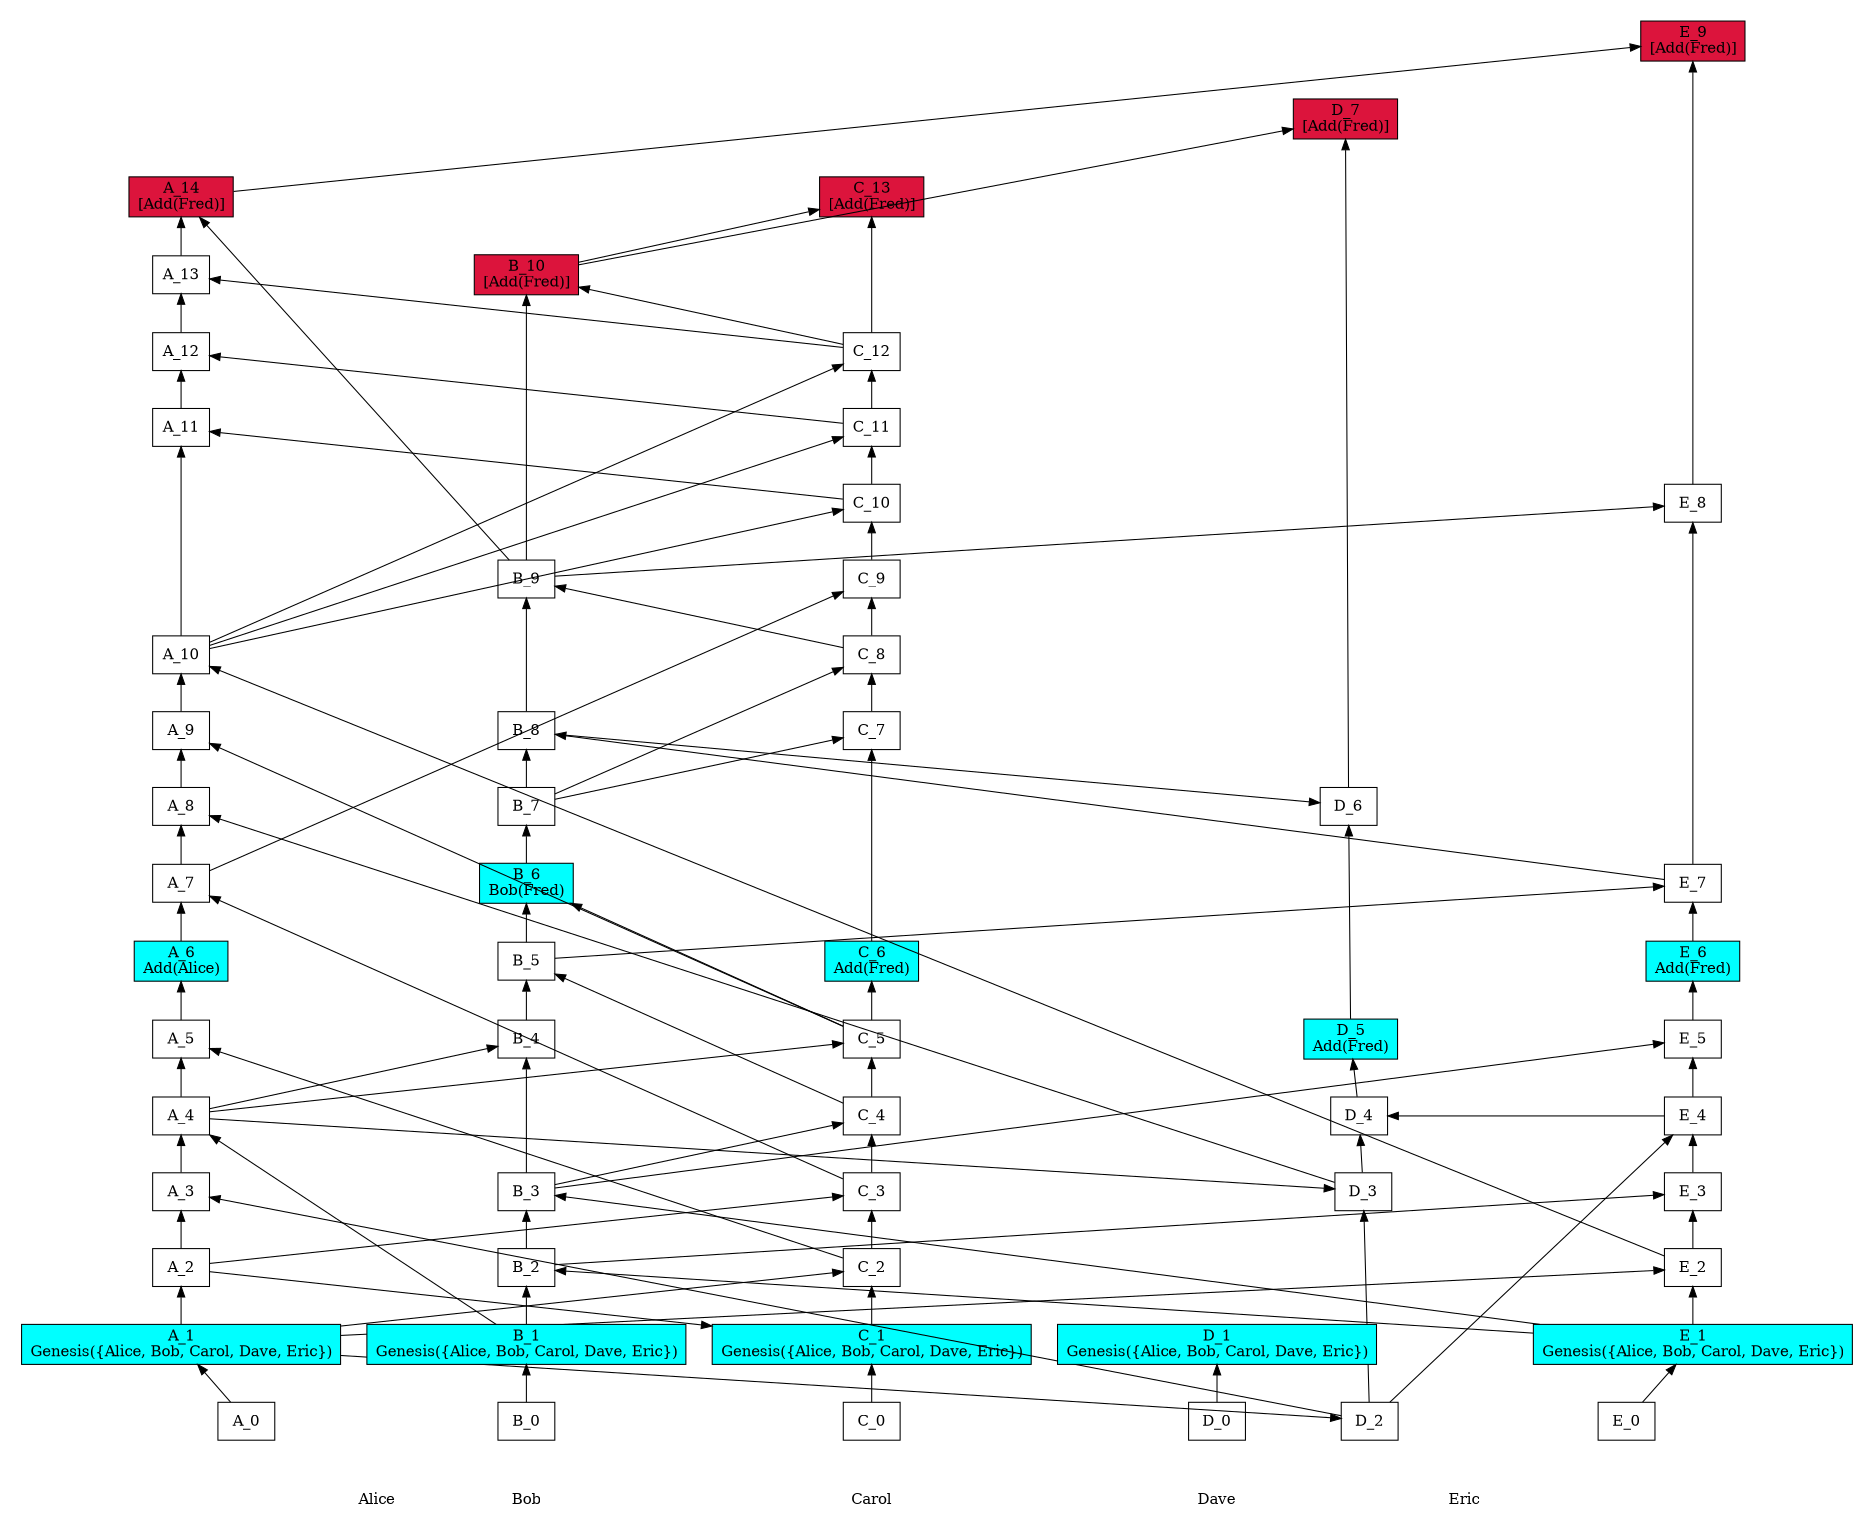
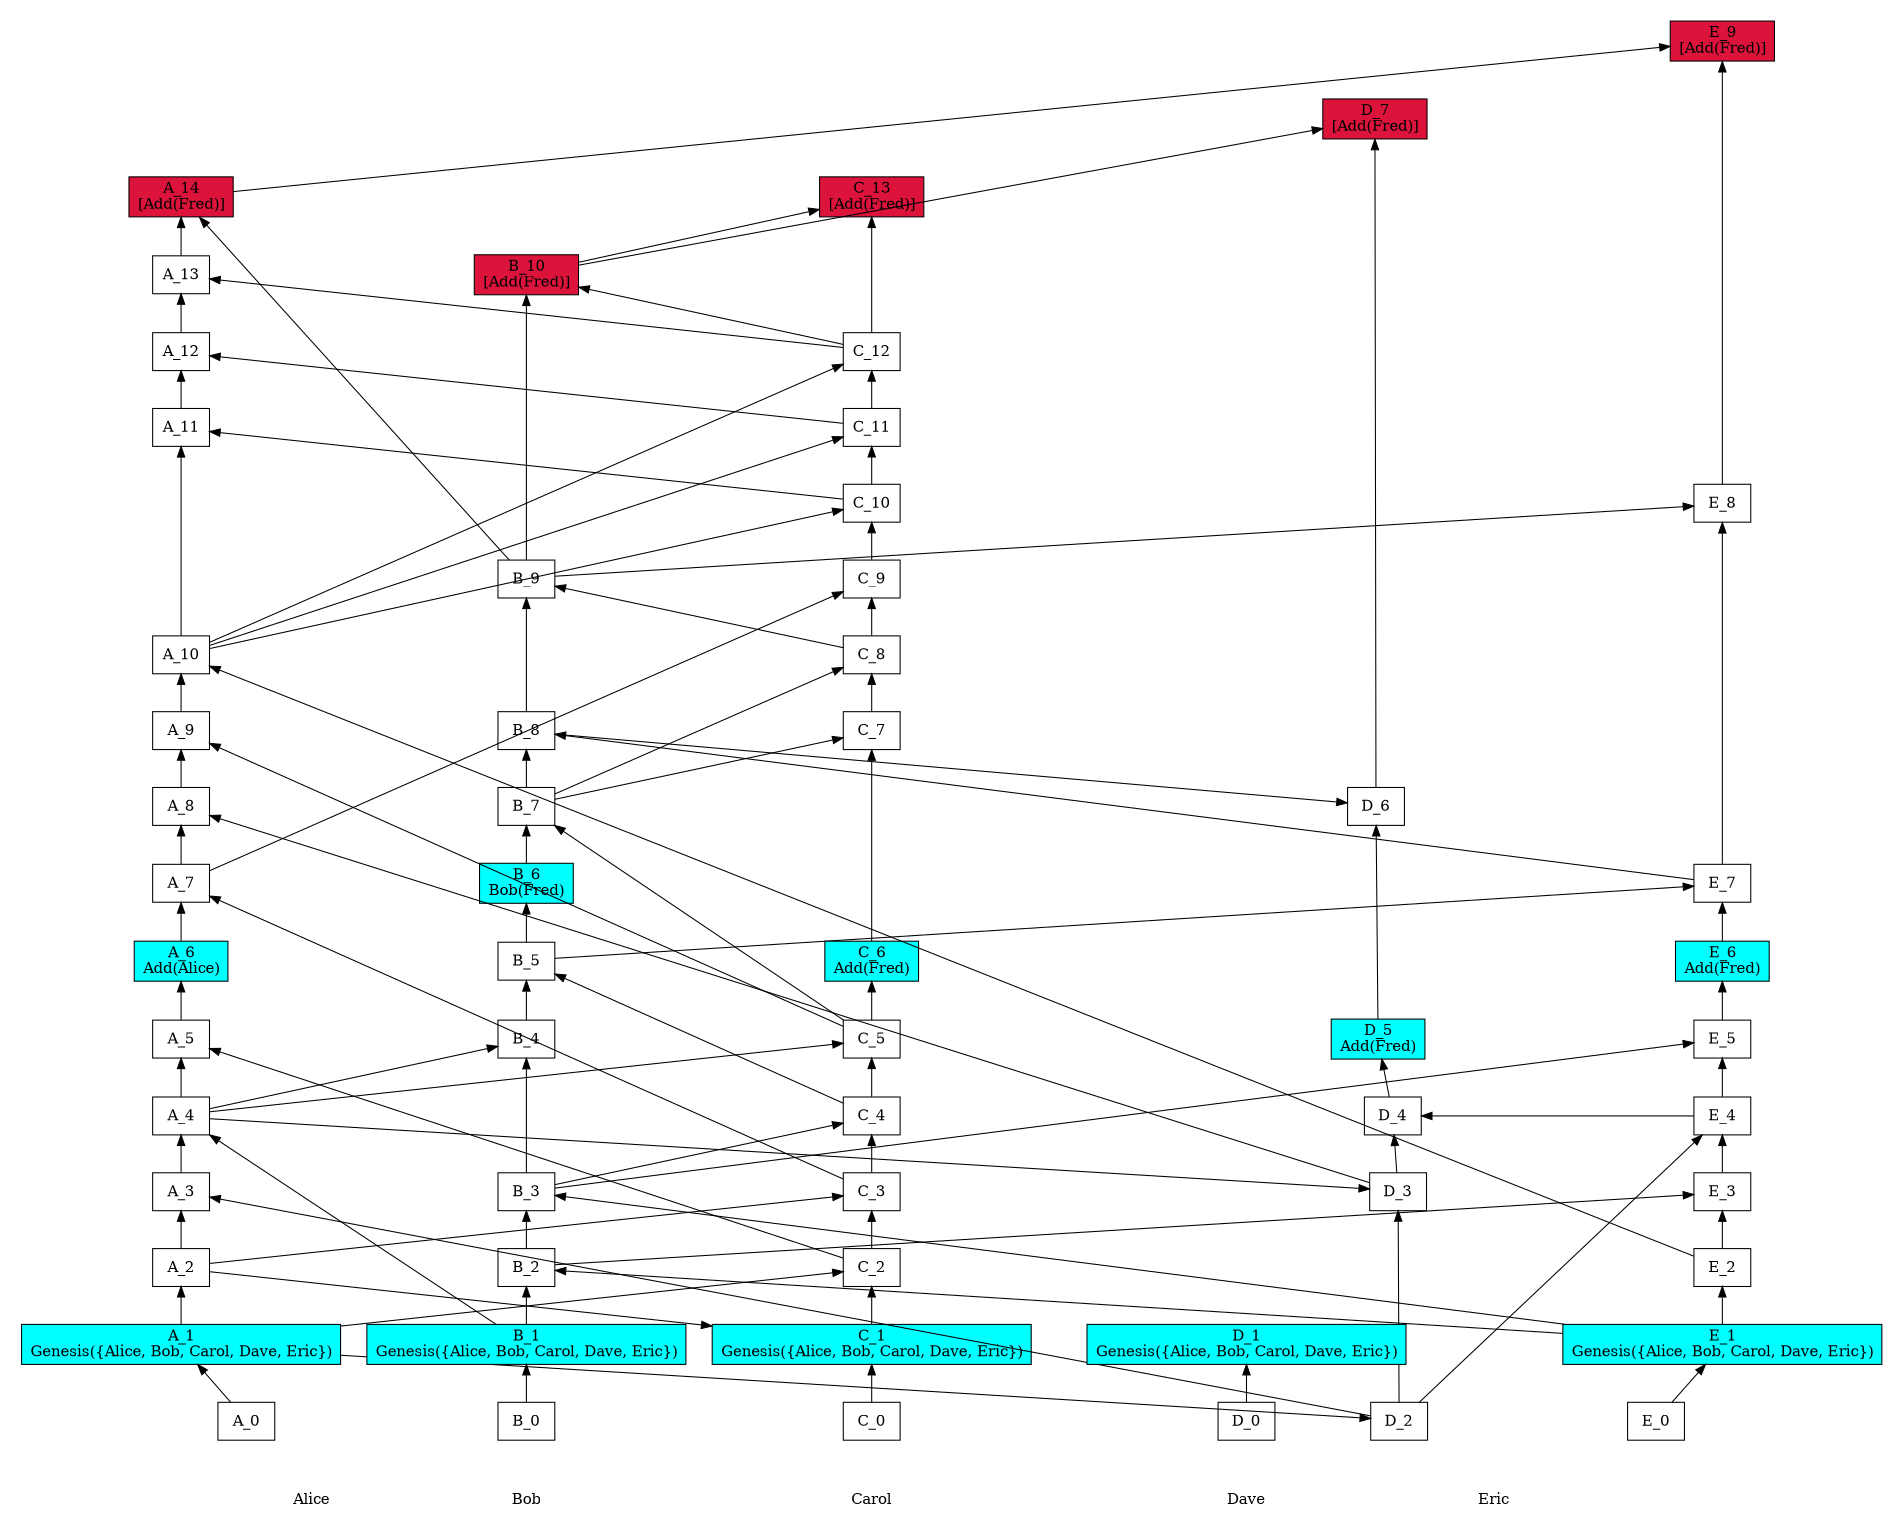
(712, 967) -> (710, 930)
(964, 1305) -> none
